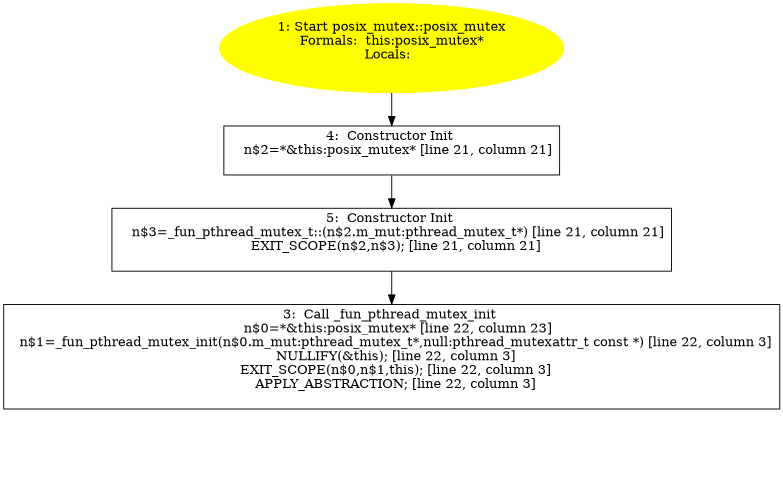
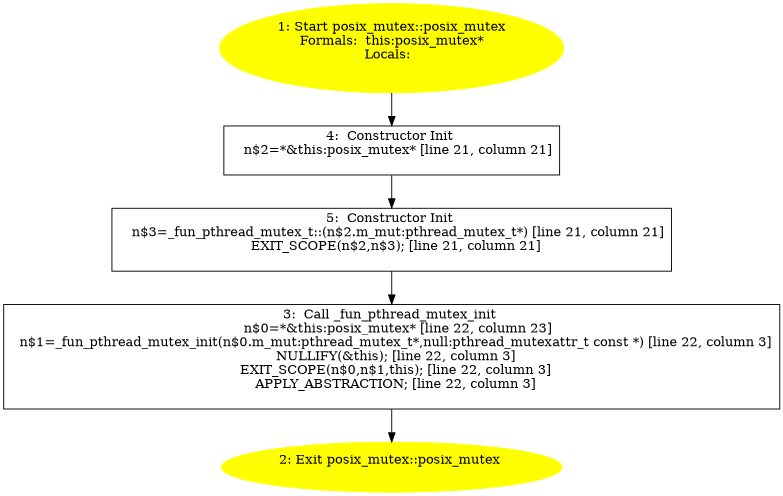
none -> (392, 467)
